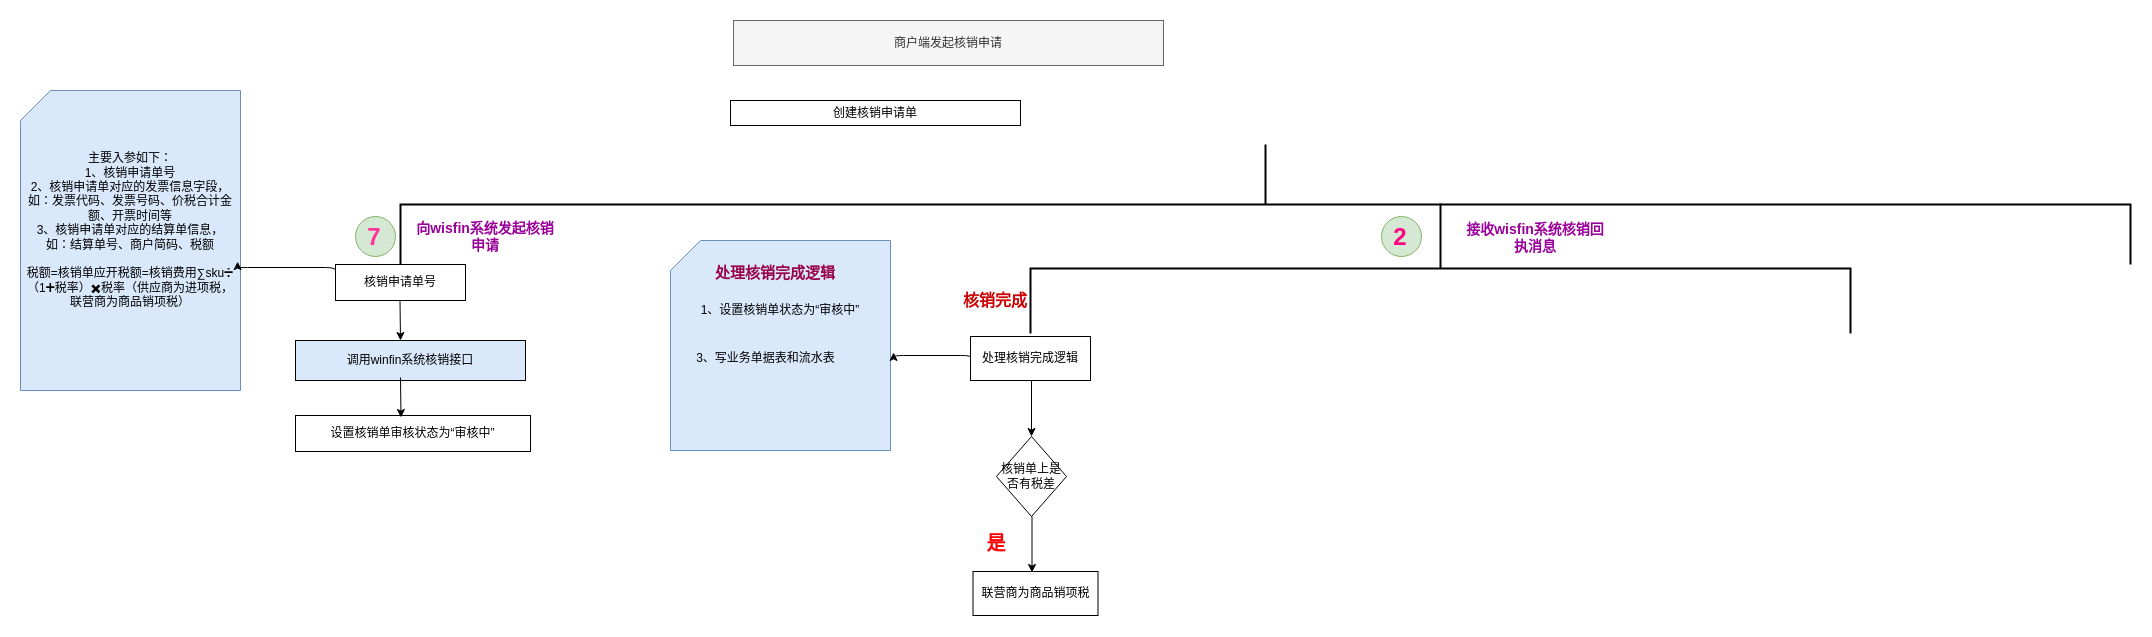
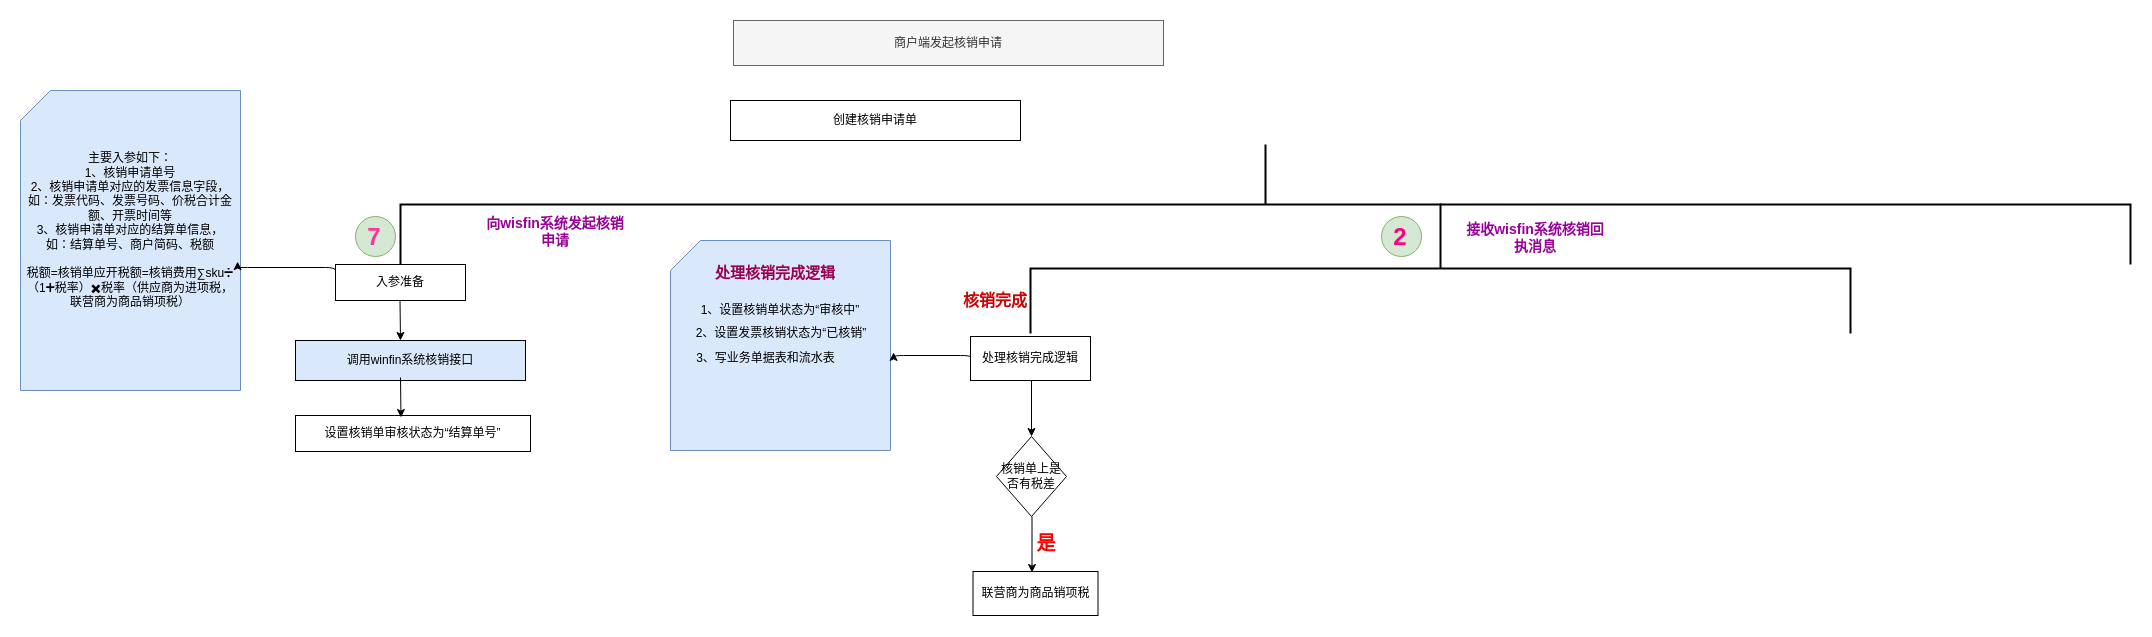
(876, 113) -> (876, 121)
(486, 237) -> (556, 232)
(401, 283) -> (401, 283)
none -> (782, 334)
(413, 434) -> (413, 434)
(997, 544) -> (1047, 544)
